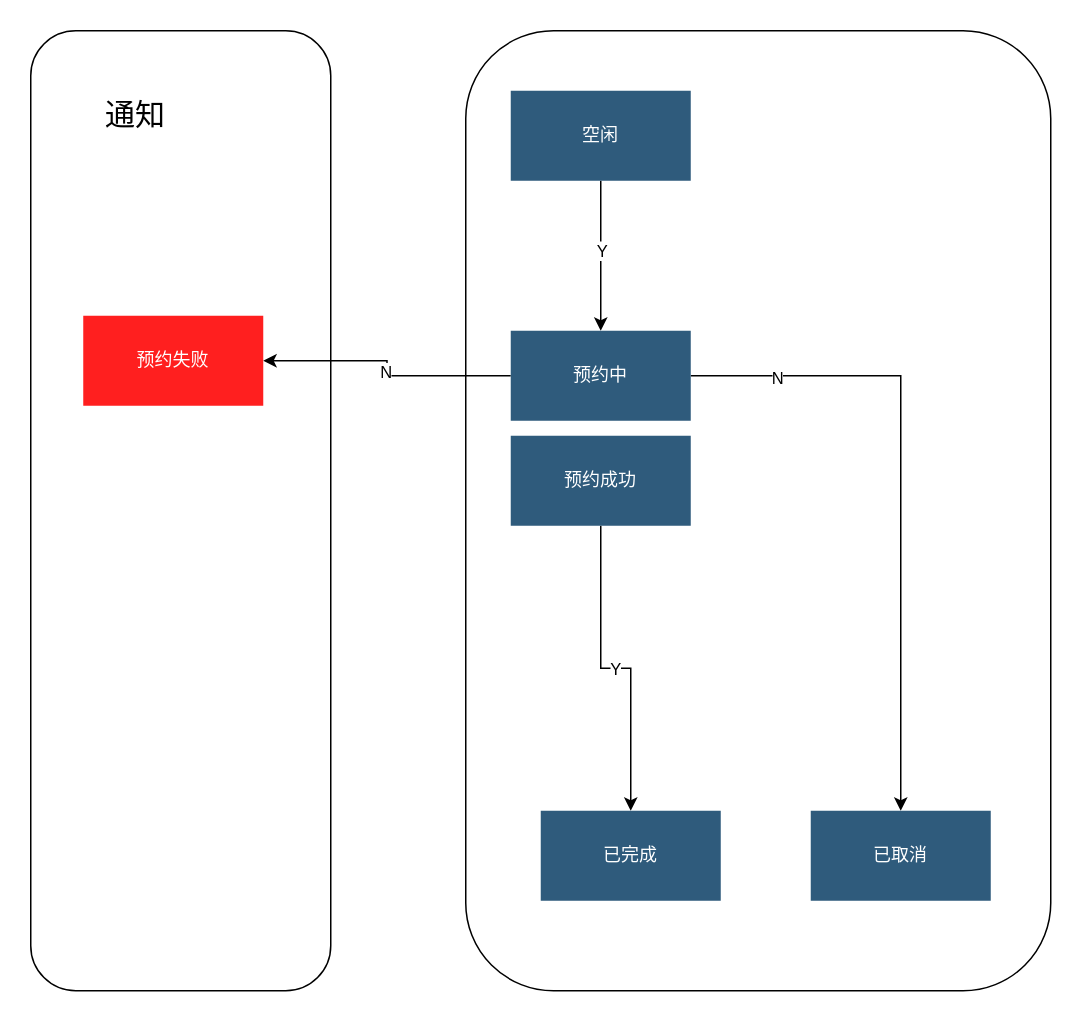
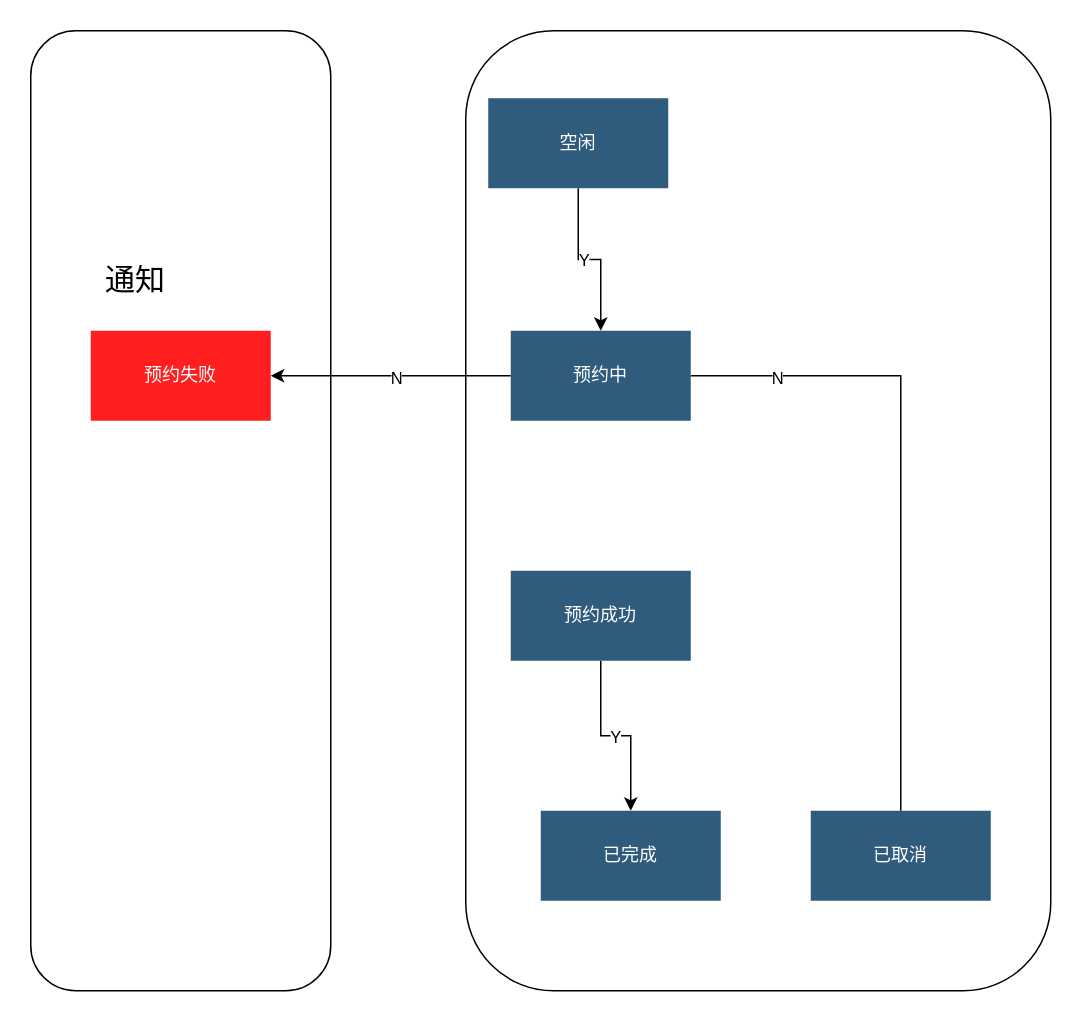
(136, 113) -> (136, 278)
(601, 136) -> (578, 143)
(173, 361) -> (181, 376)
(601, 481) -> (601, 616)
(901, 799) -> (901, 803)
